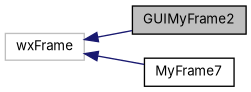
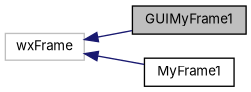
(189, 20) -> (189, 20)
(189, 72) -> (189, 72)
